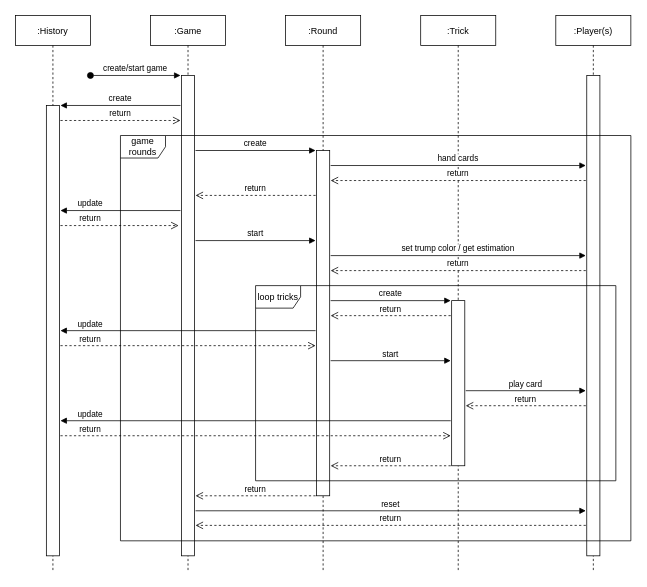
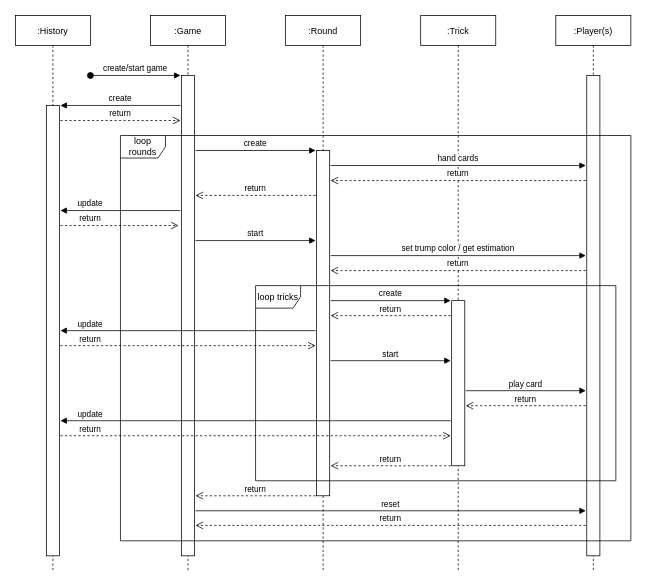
(143, 147) -> (143, 147)
